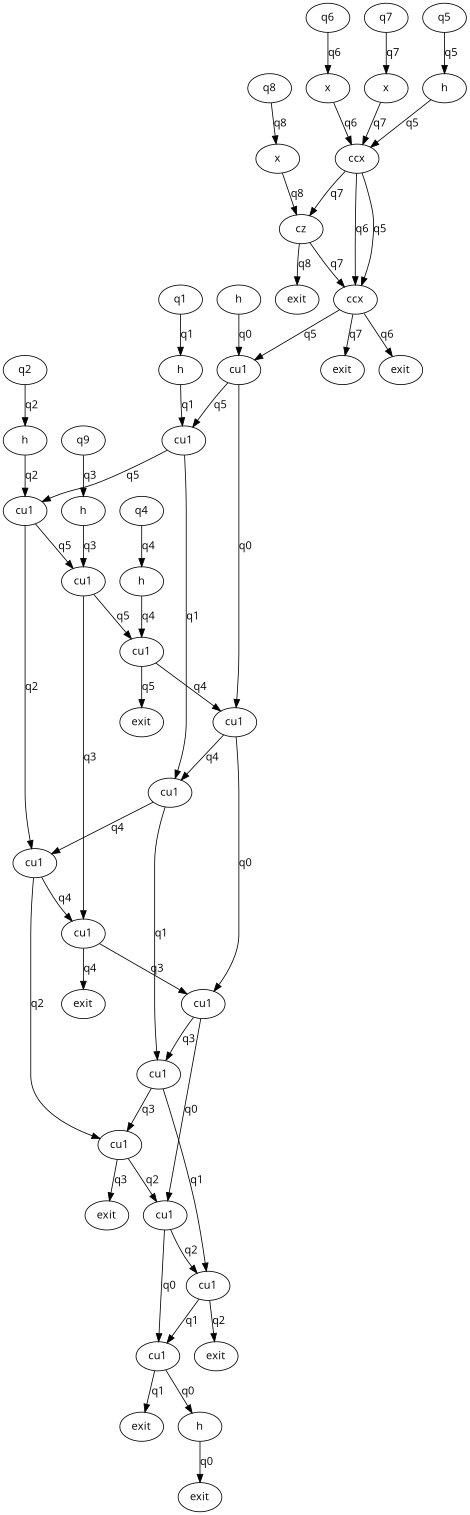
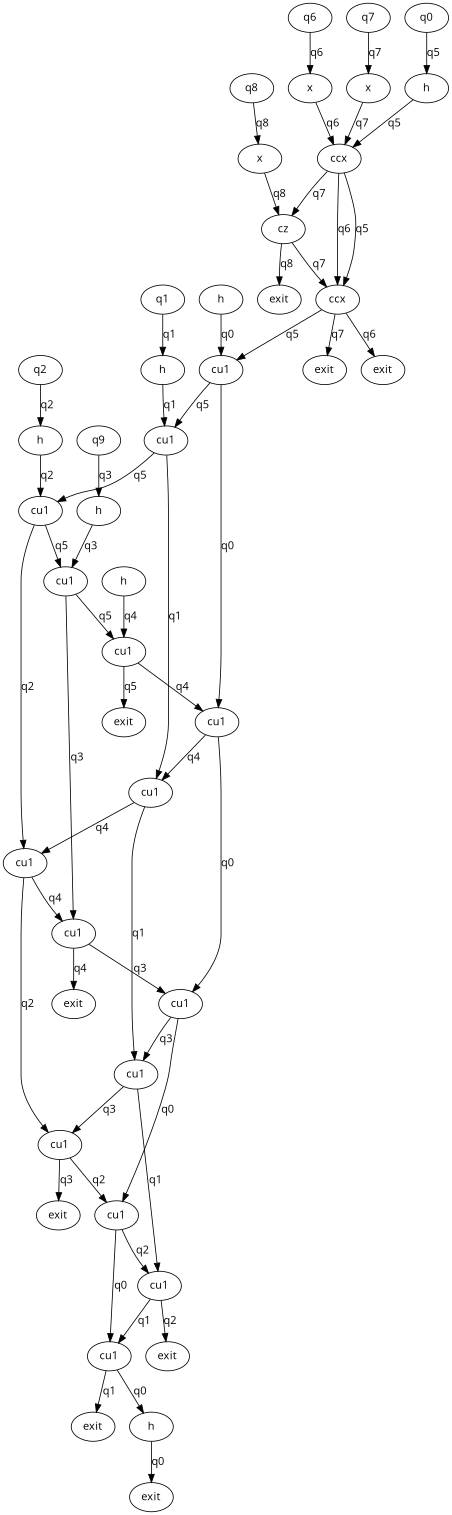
(445, 18) -> (427, 18)
(142, 511) -> none
